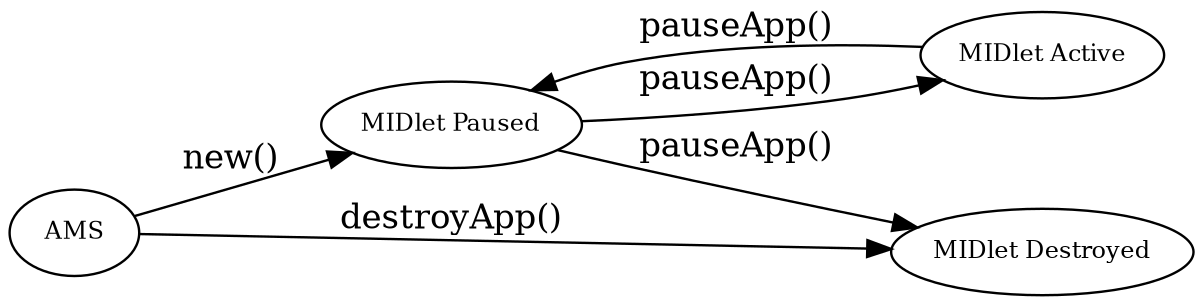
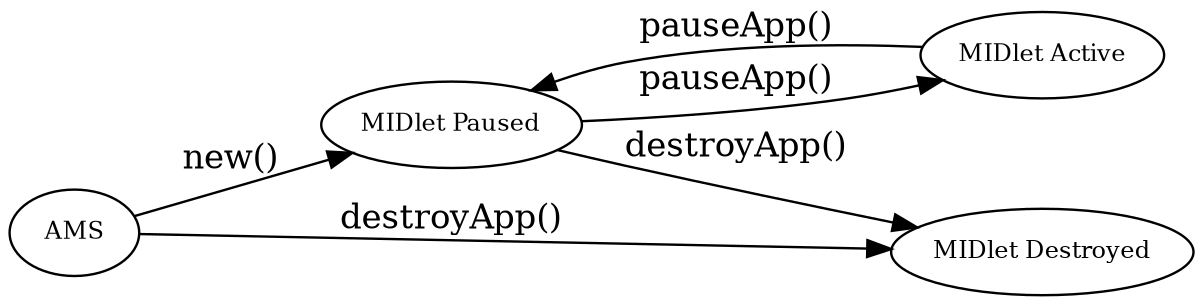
(736, 148) -> (736, 148)
